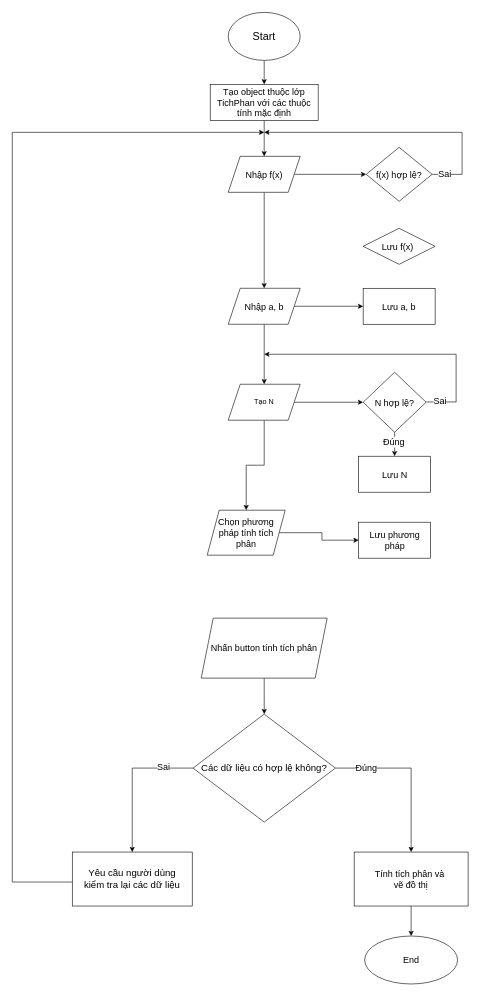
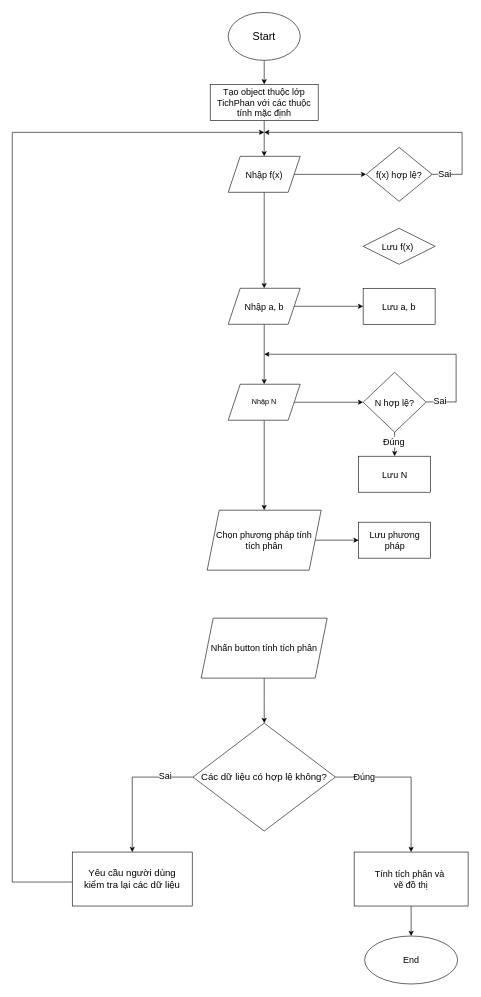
(264, 402) -> (264, 402)
(246, 533) -> (264, 540)
(264, 768) -> (264, 777)
